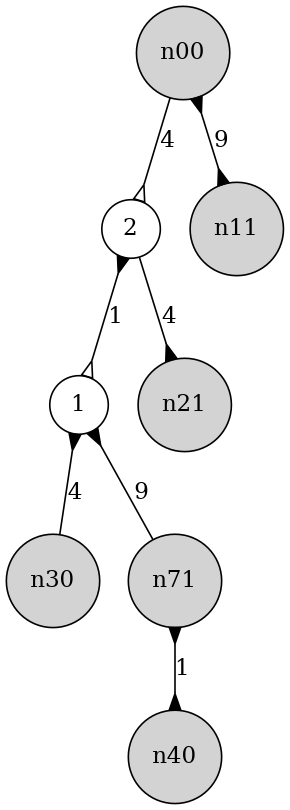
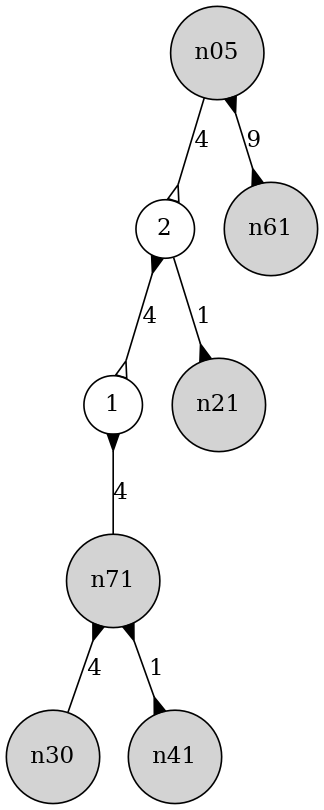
(183, 53) -> (217, 53)
(237, 229) -> (271, 229)
(116, 317) -> (151, 317)
(170, 317) -> (204, 317)
(66, 493) -> (80, 677)
(142, 493) -> (121, 493)
(175, 757) -> (175, 757)
